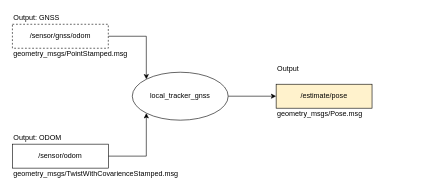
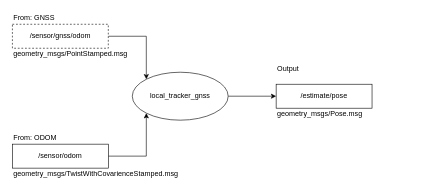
(36, 18) -> (32, 18)
(324, 96) -> (324, 96)
(36, 138) -> (32, 138)
